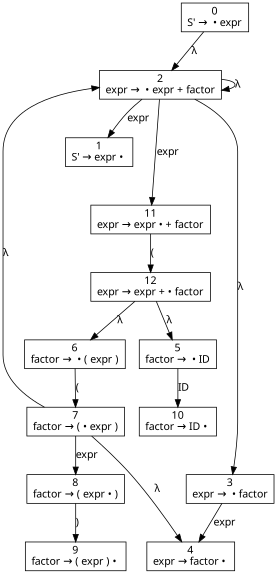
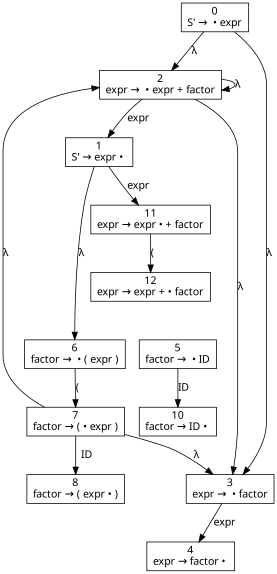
(156, 148) -> (121, 183)
none -> (266, 247)
(163, 317) -> none
(116, 318) -> (79, 248)
(87, 455) -> (87, 455)
(138, 483) -> (168, 447)
(76, 556) -> none
